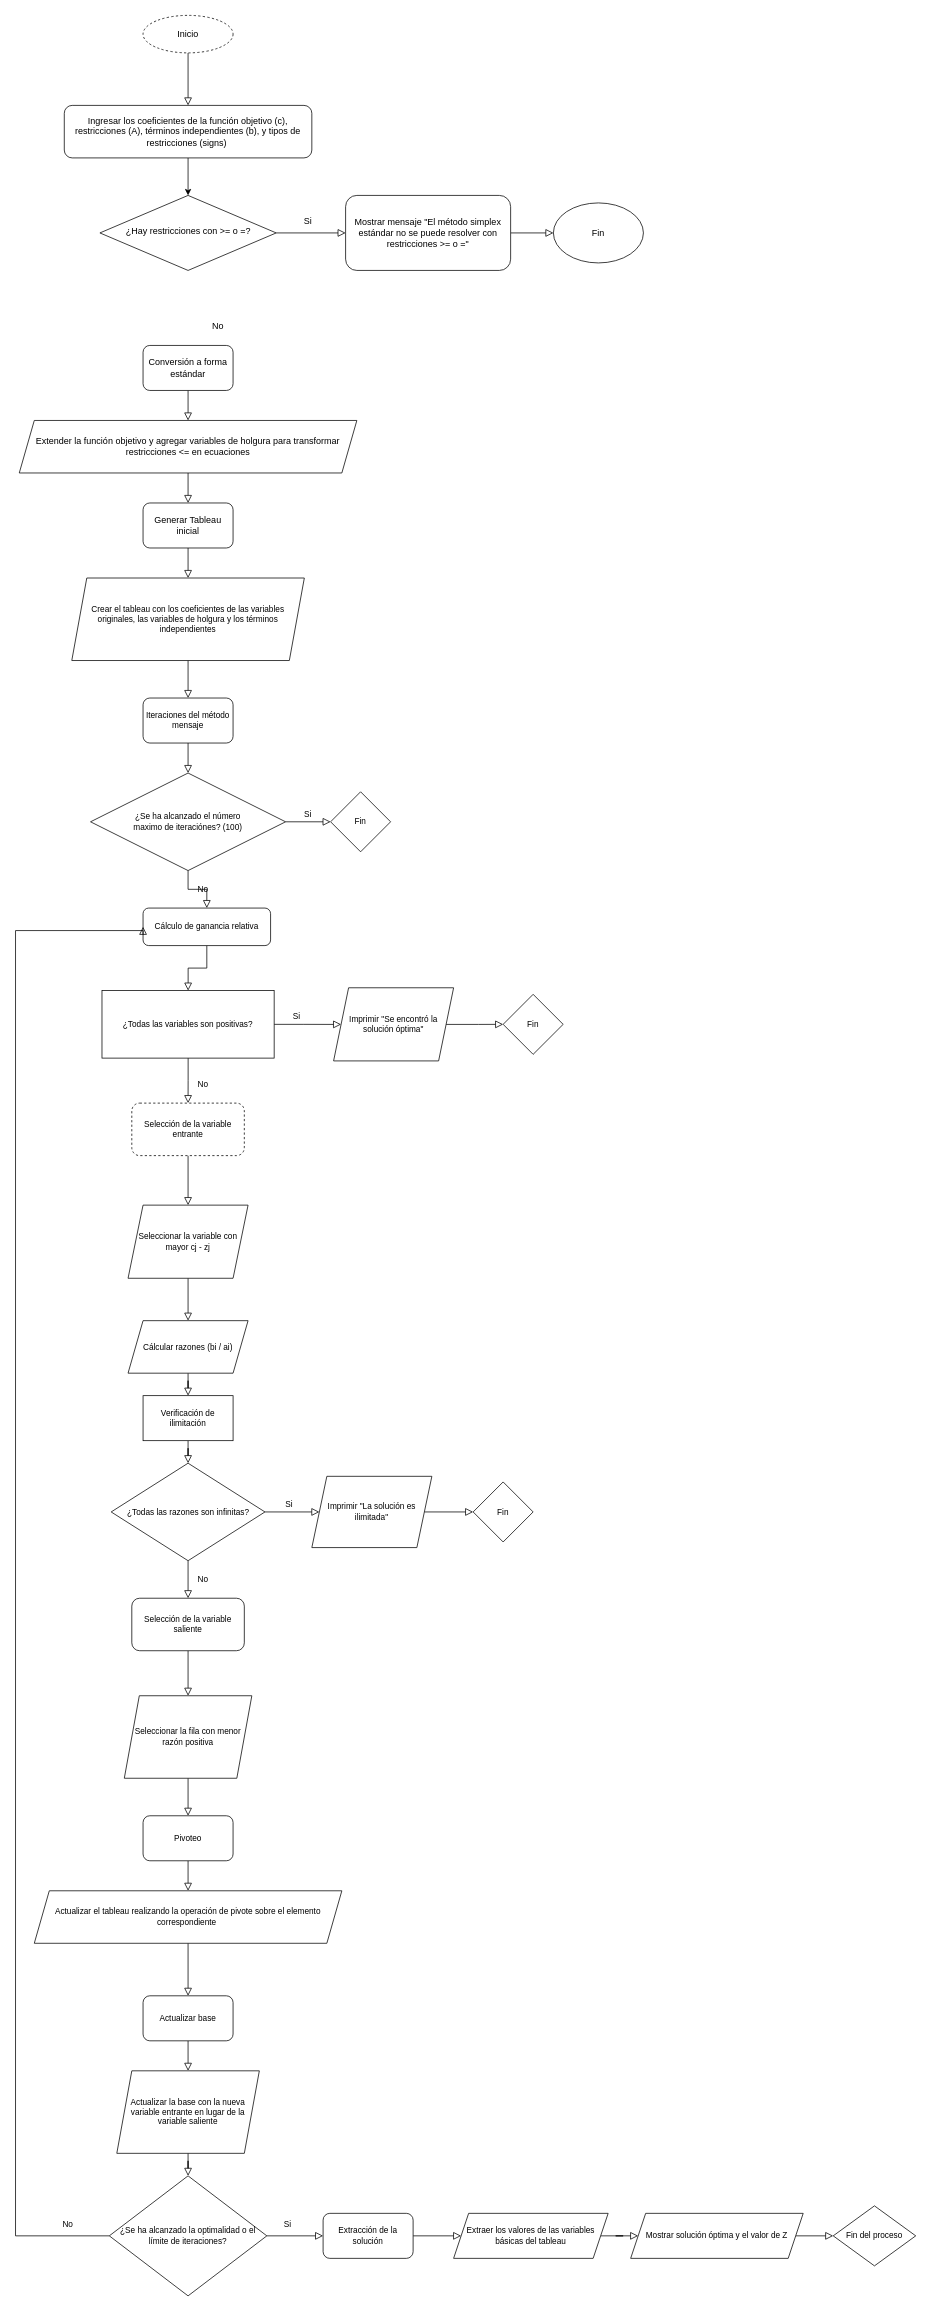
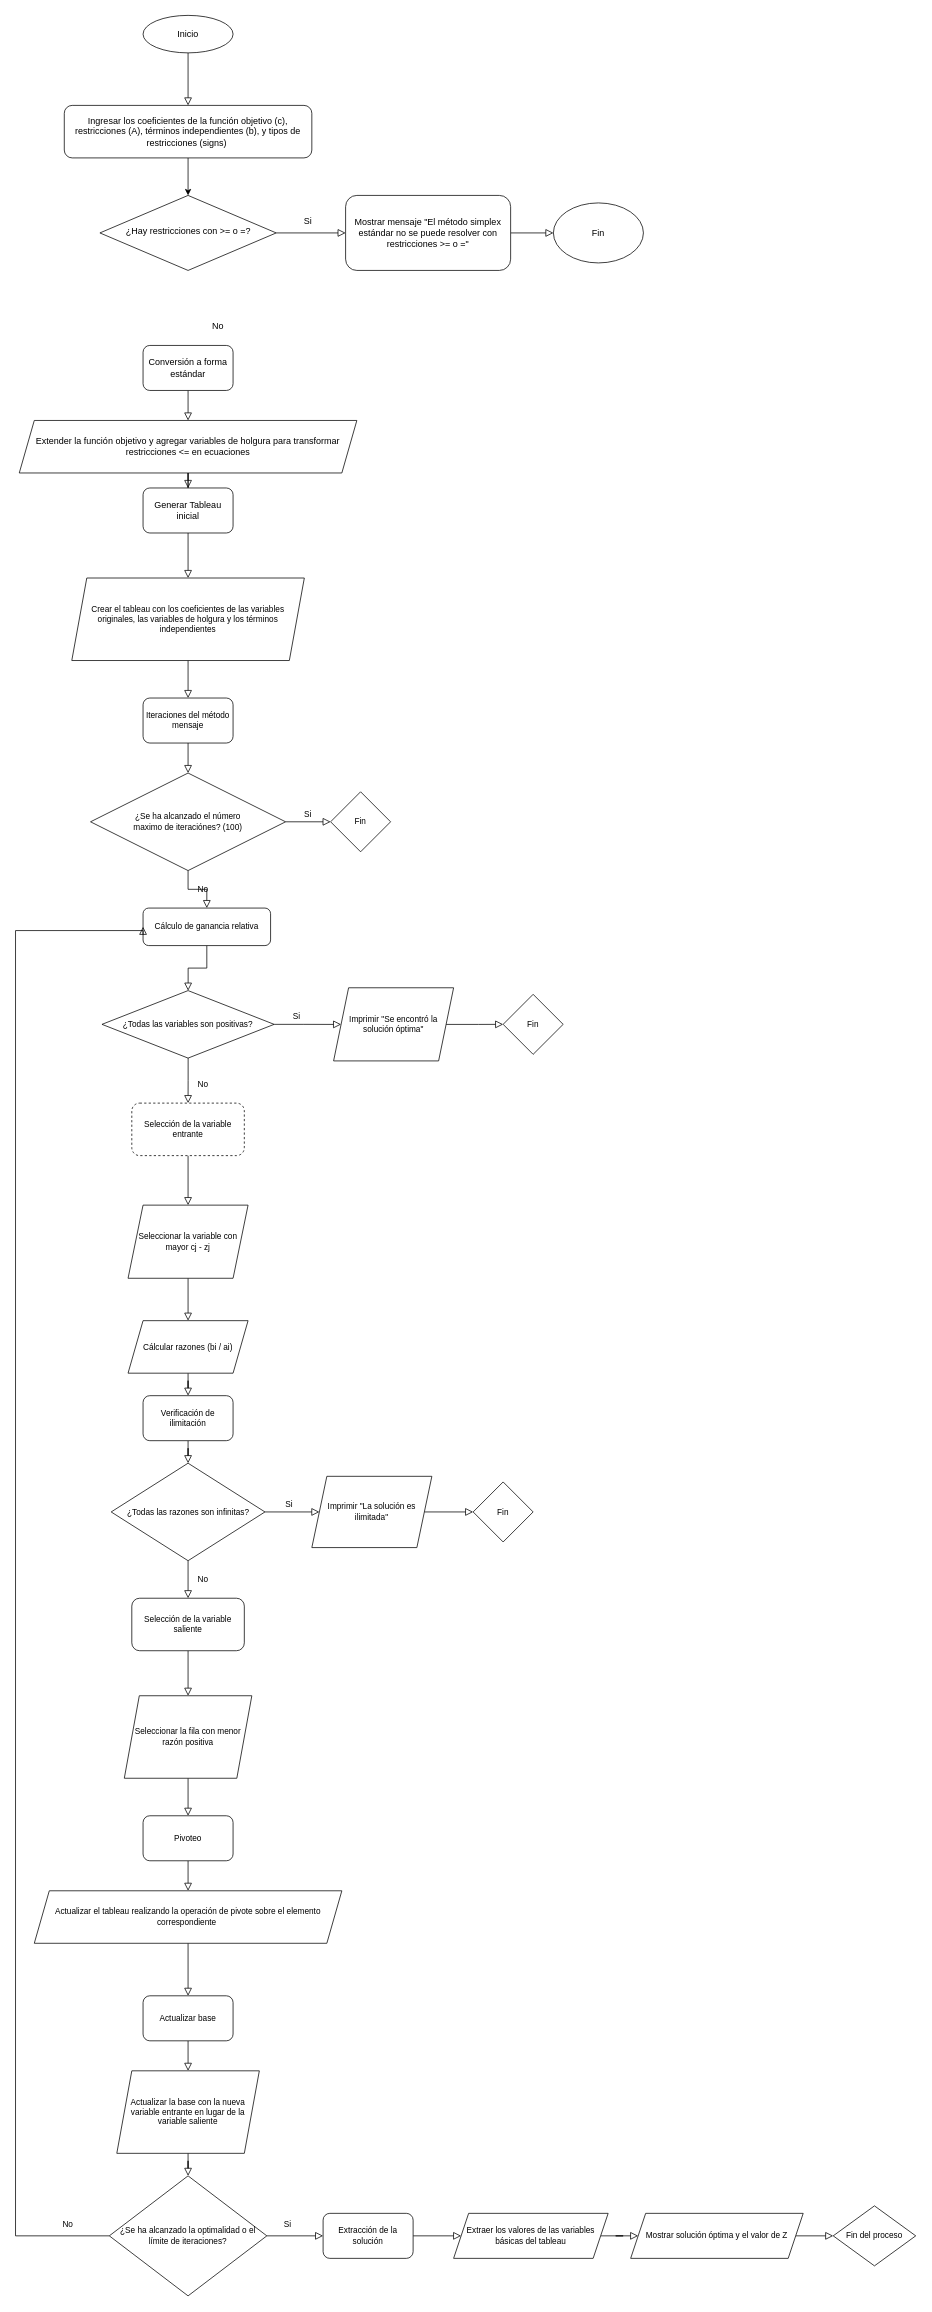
(188, 34) -> (188, 34)
(188, 525) -> (188, 510)
(188, 1024) -> (188, 1024)
(188, 1418) -> (188, 1418)
